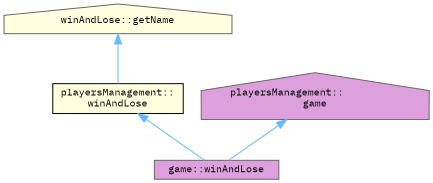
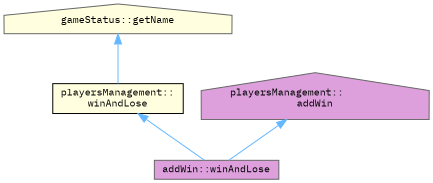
(118, 20) -> (118, 20)
(315, 99) -> (315, 99)
(217, 170) -> (217, 170)
